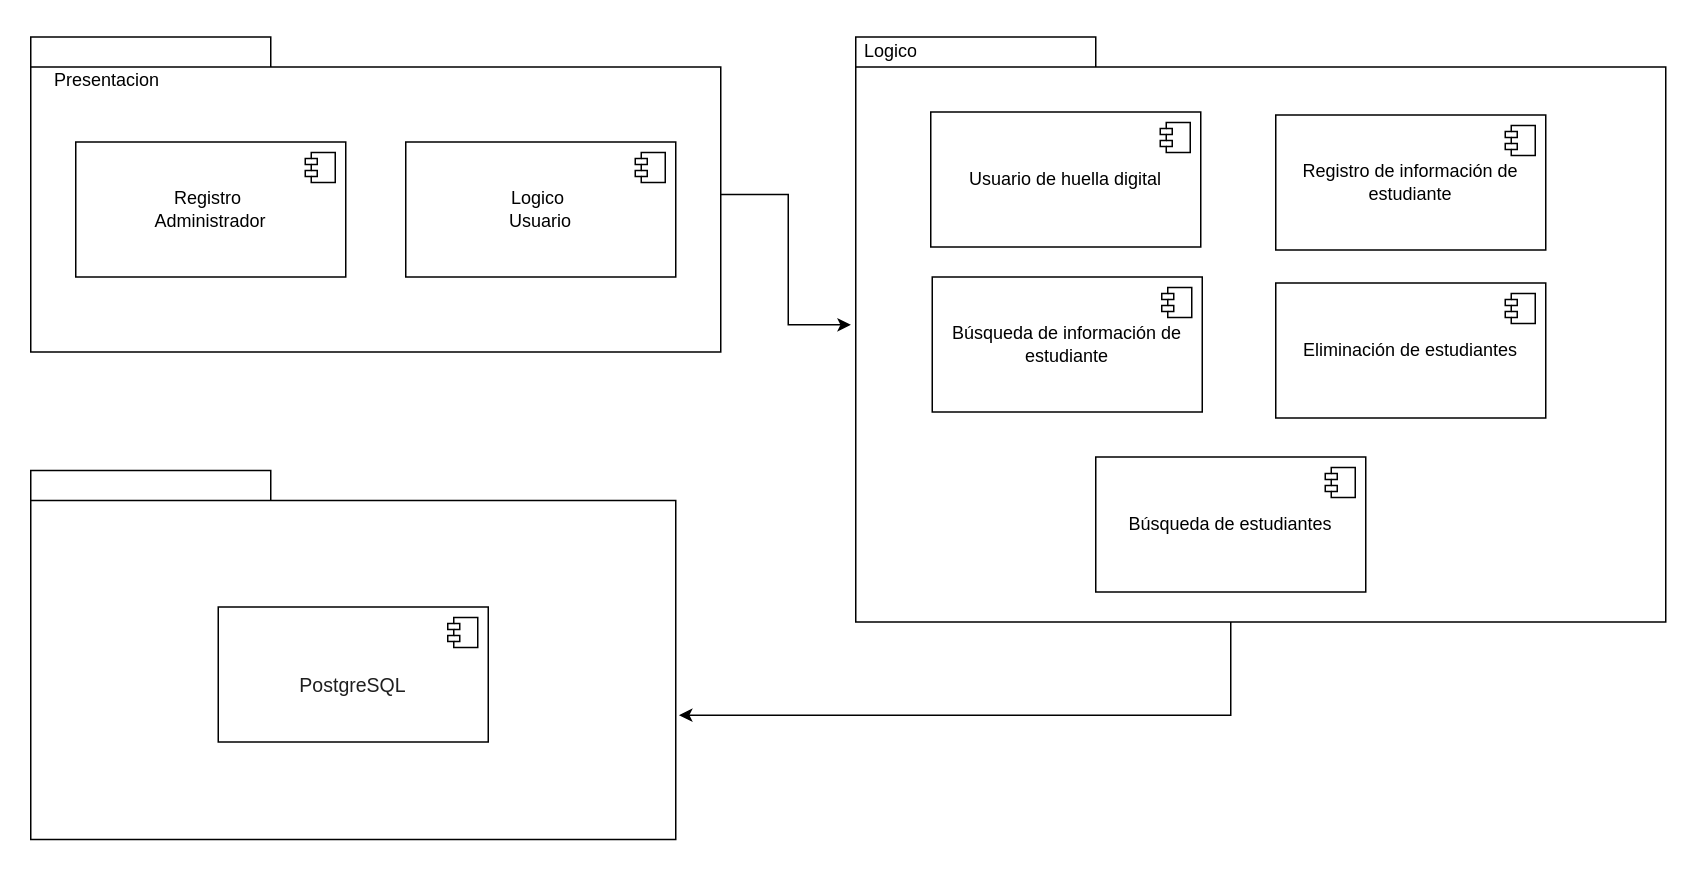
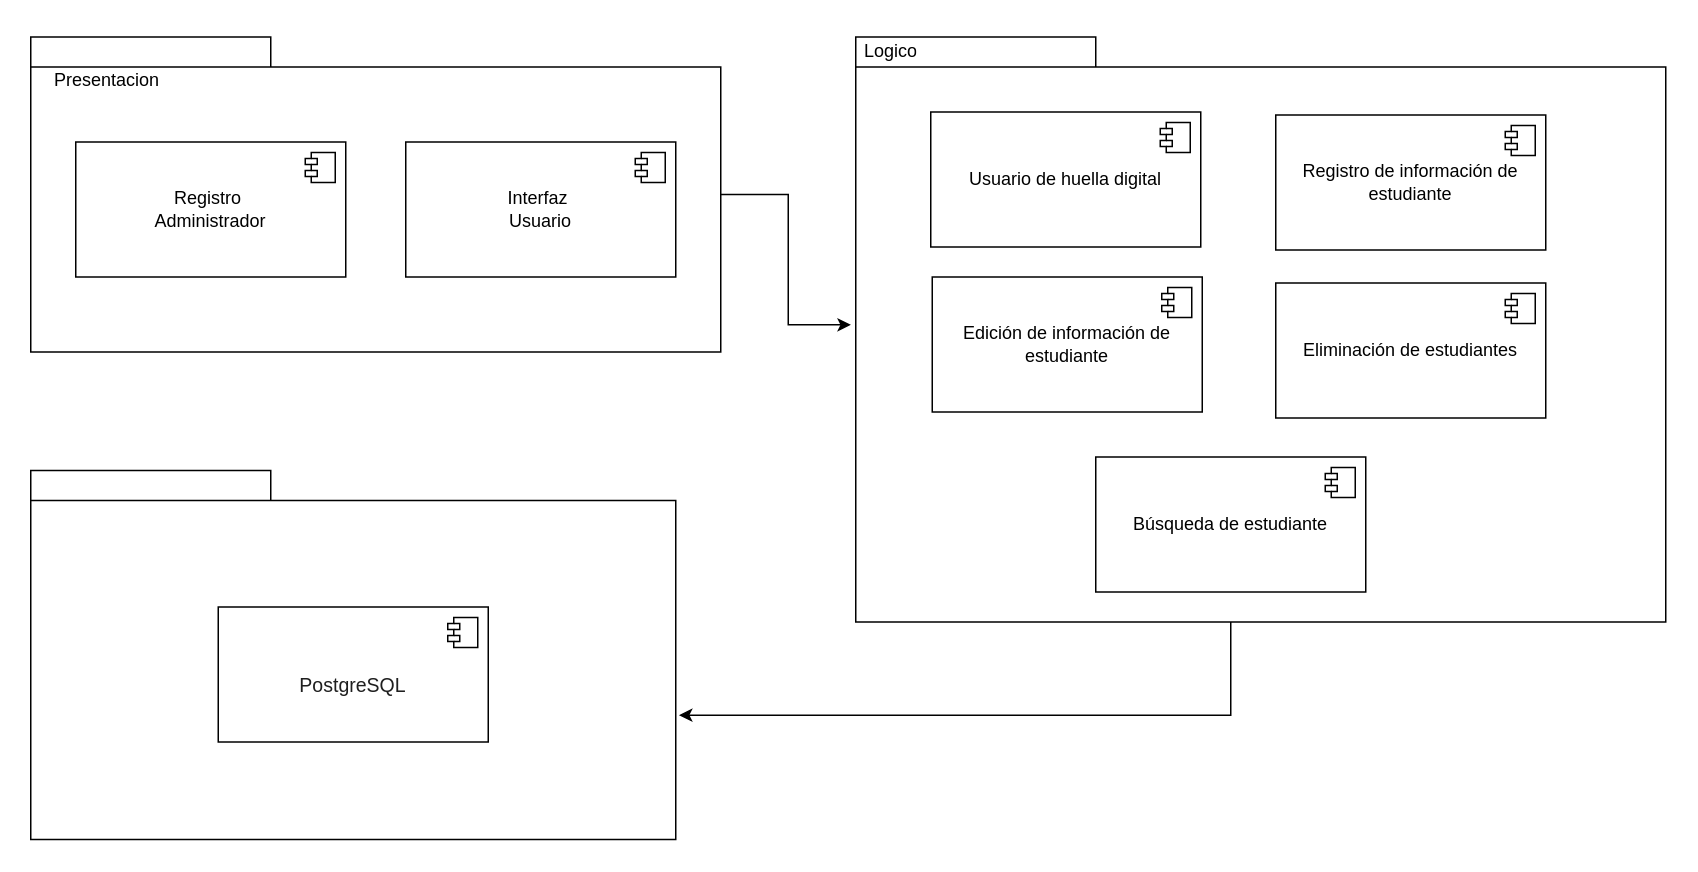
(541, 209) -> (541, 209)
(1067, 344) -> (1067, 344)
(1231, 524) -> (1231, 524)
